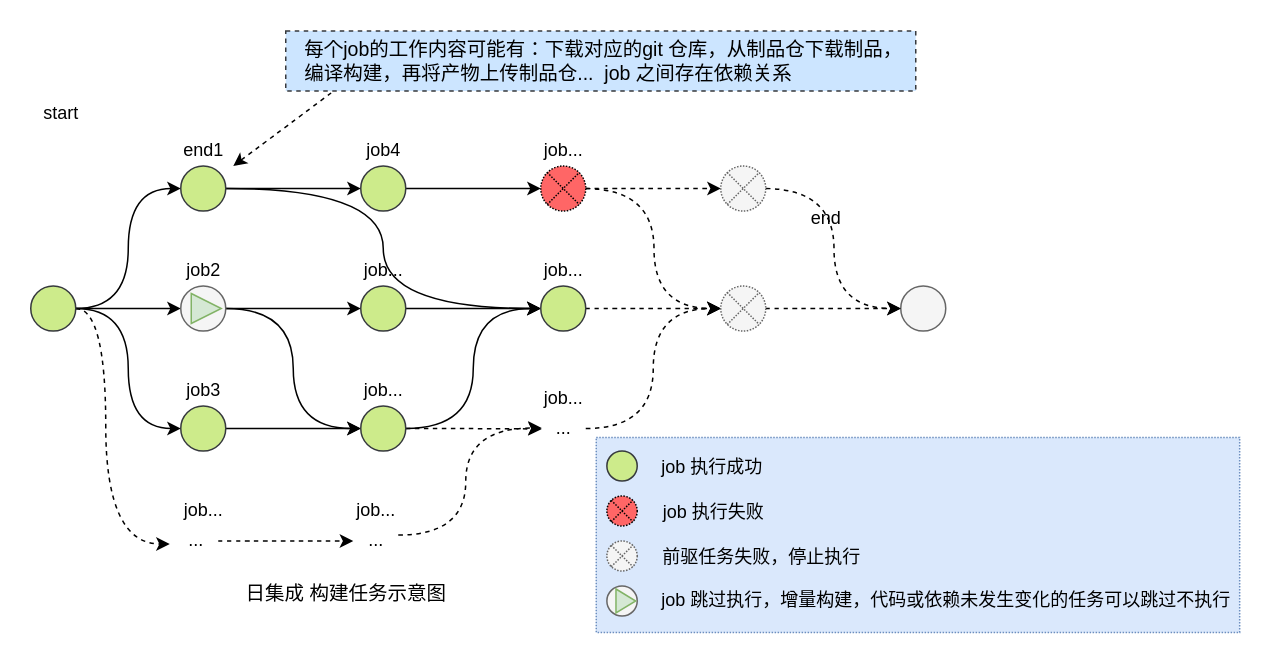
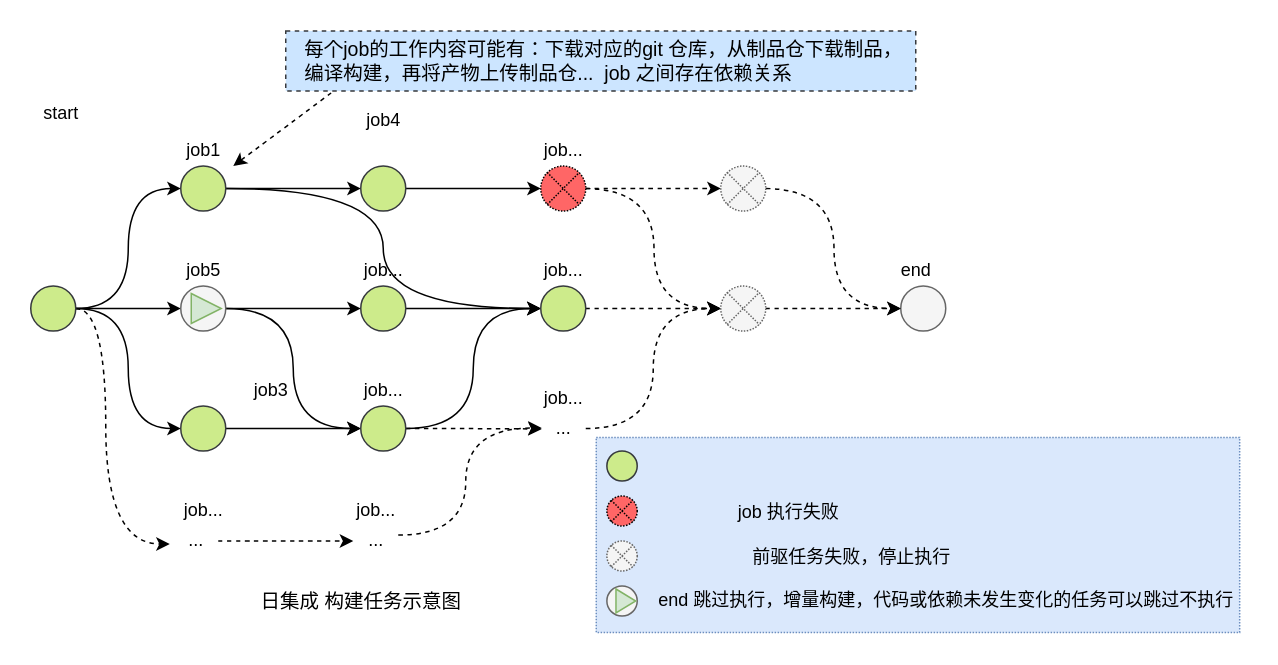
(204, 151) -> (204, 151)
(383, 151) -> (383, 121)
(826, 218) -> (916, 271)
(204, 271) -> (204, 271)
(203, 391) -> (271, 391)
(712, 466) -> none
(714, 511) -> (789, 511)
(762, 556) -> (852, 556)
(346, 593) -> (361, 601)
(947, 601) -> (947, 601)
